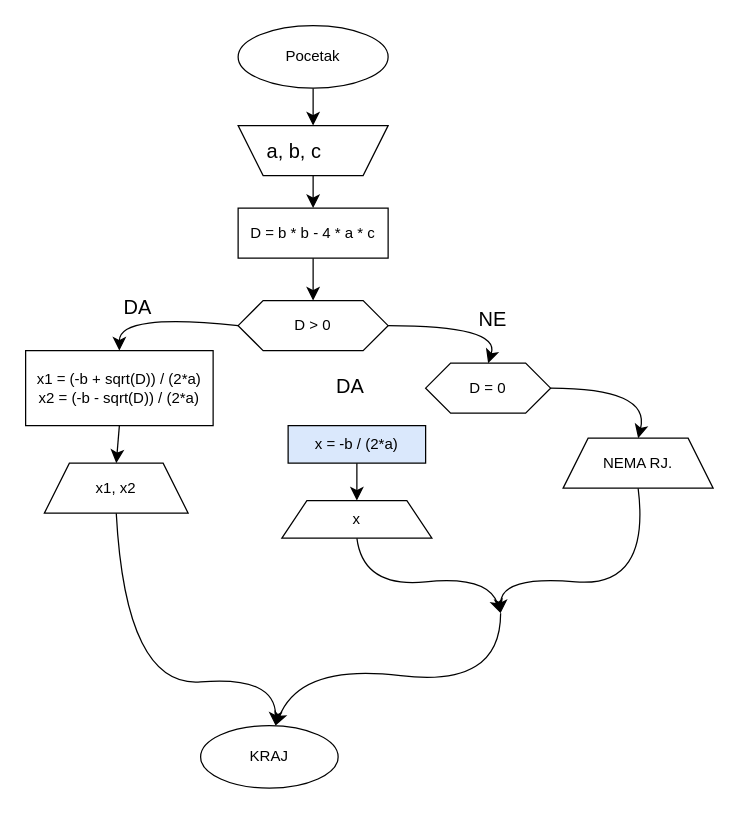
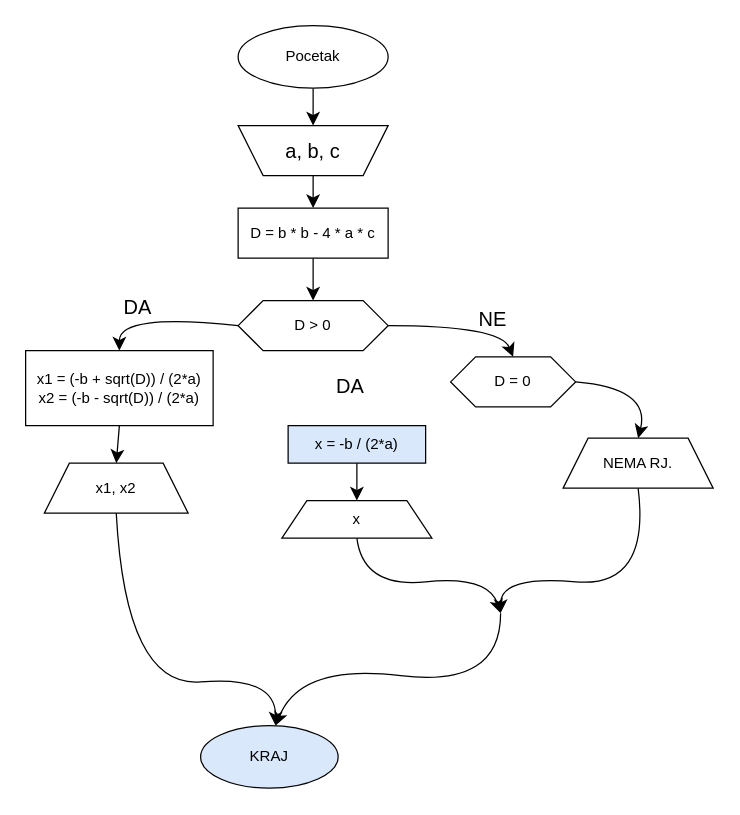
(294, 151) -> (313, 151)
(488, 388) -> (513, 382)
(269, 757) -> (269, 757)
